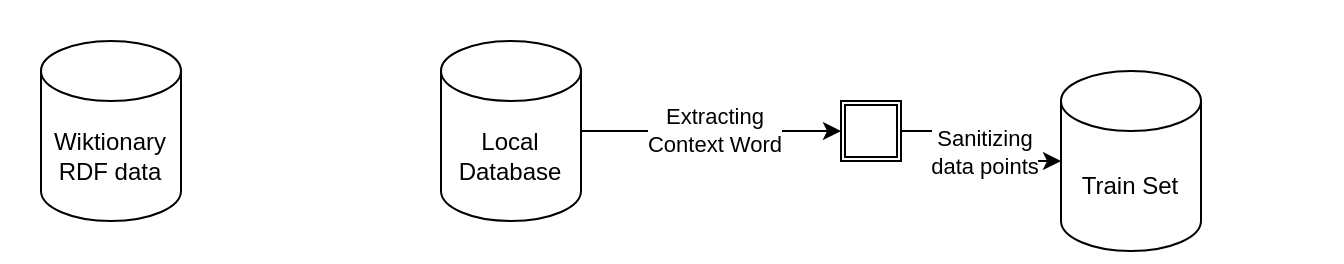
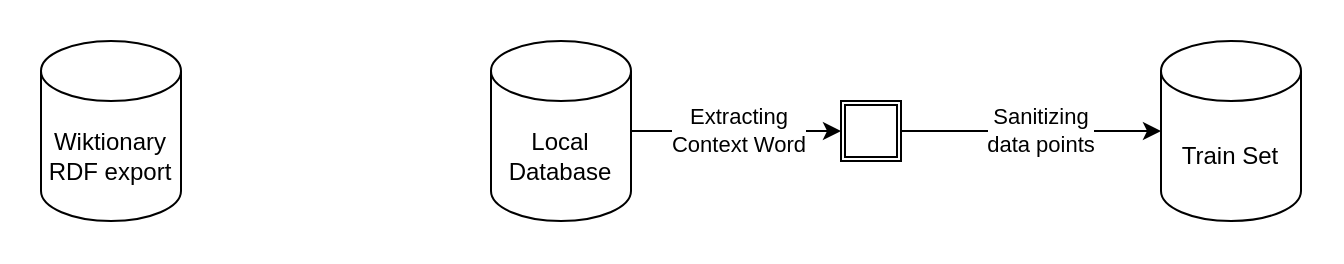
(511, 131) -> (561, 131)
(111, 157) -> (111, 157)
(1131, 161) -> (1231, 131)
